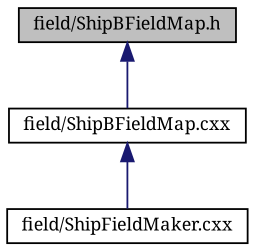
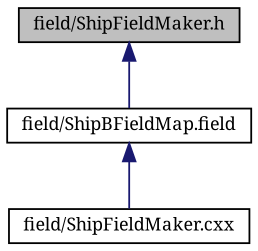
(127, 25) -> (129, 25)
(127, 126) -> (129, 126)
